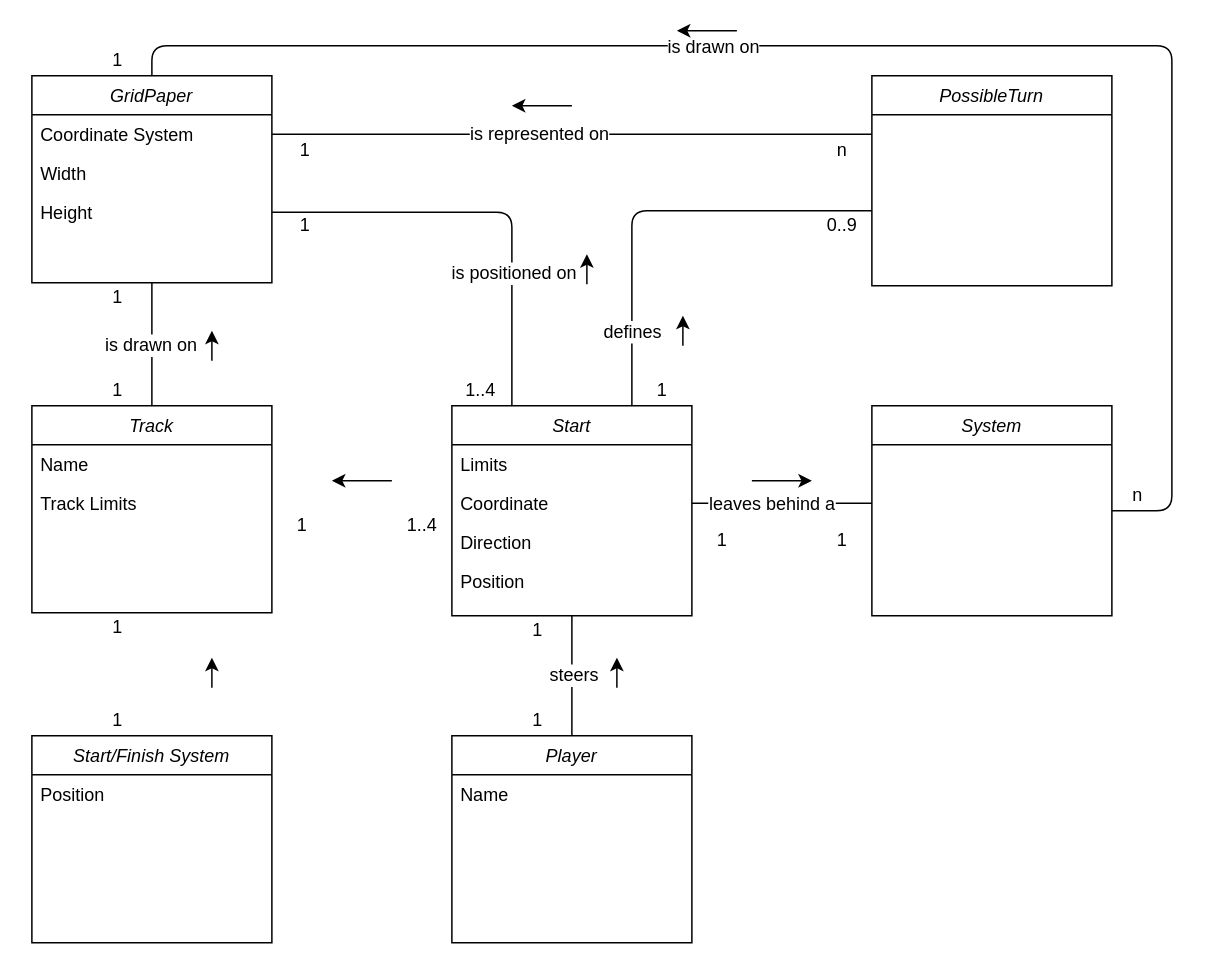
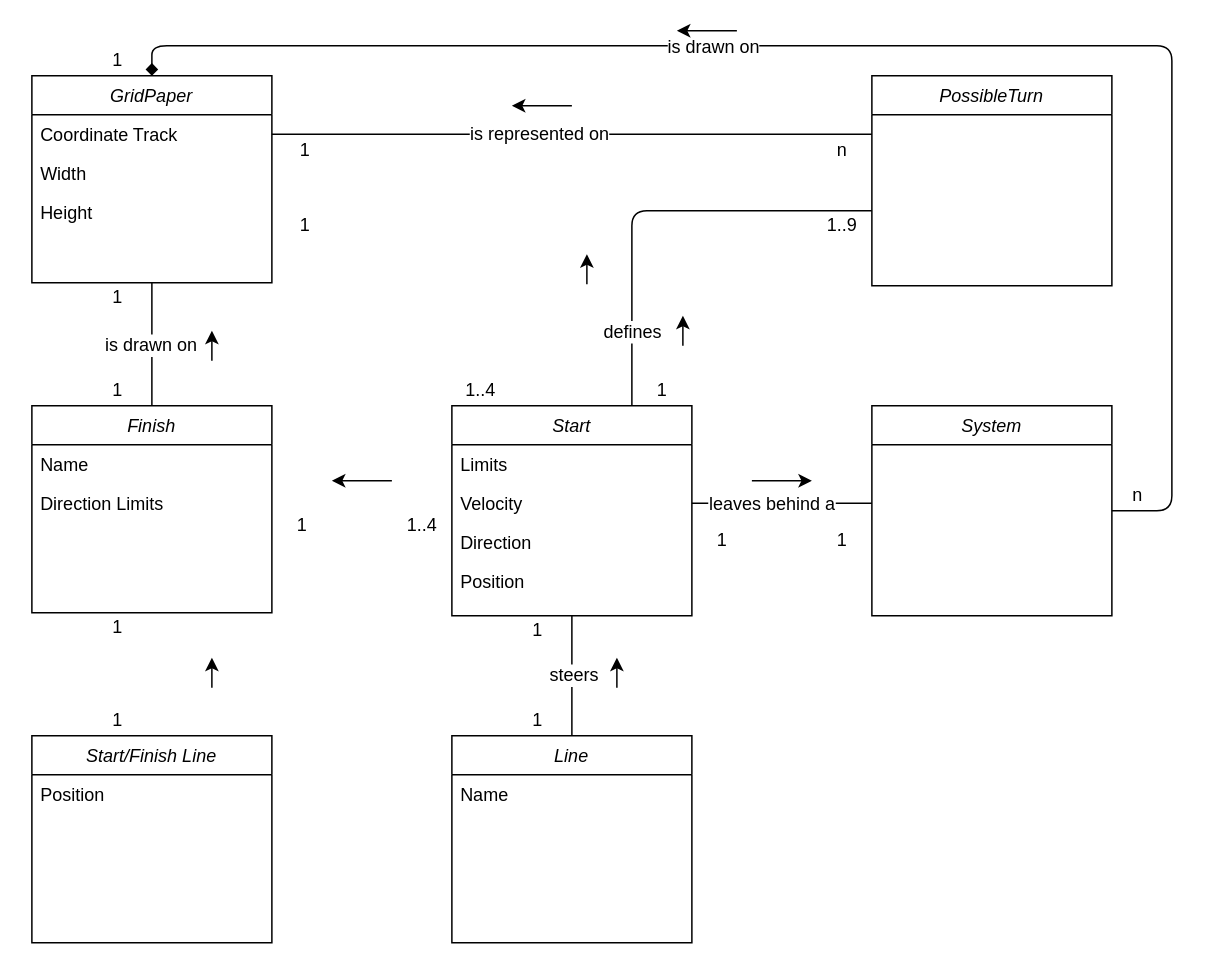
(152, 57) -> (152, 53)
(121, 135) -> (116, 135)
(485, 212) -> none
(842, 226) -> (842, 226)
(151, 426) -> (151, 426)
(93, 504) -> (109, 504)
(508, 504) -> (496, 504)
(151, 756) -> (151, 756)
(571, 756) -> (571, 756)
